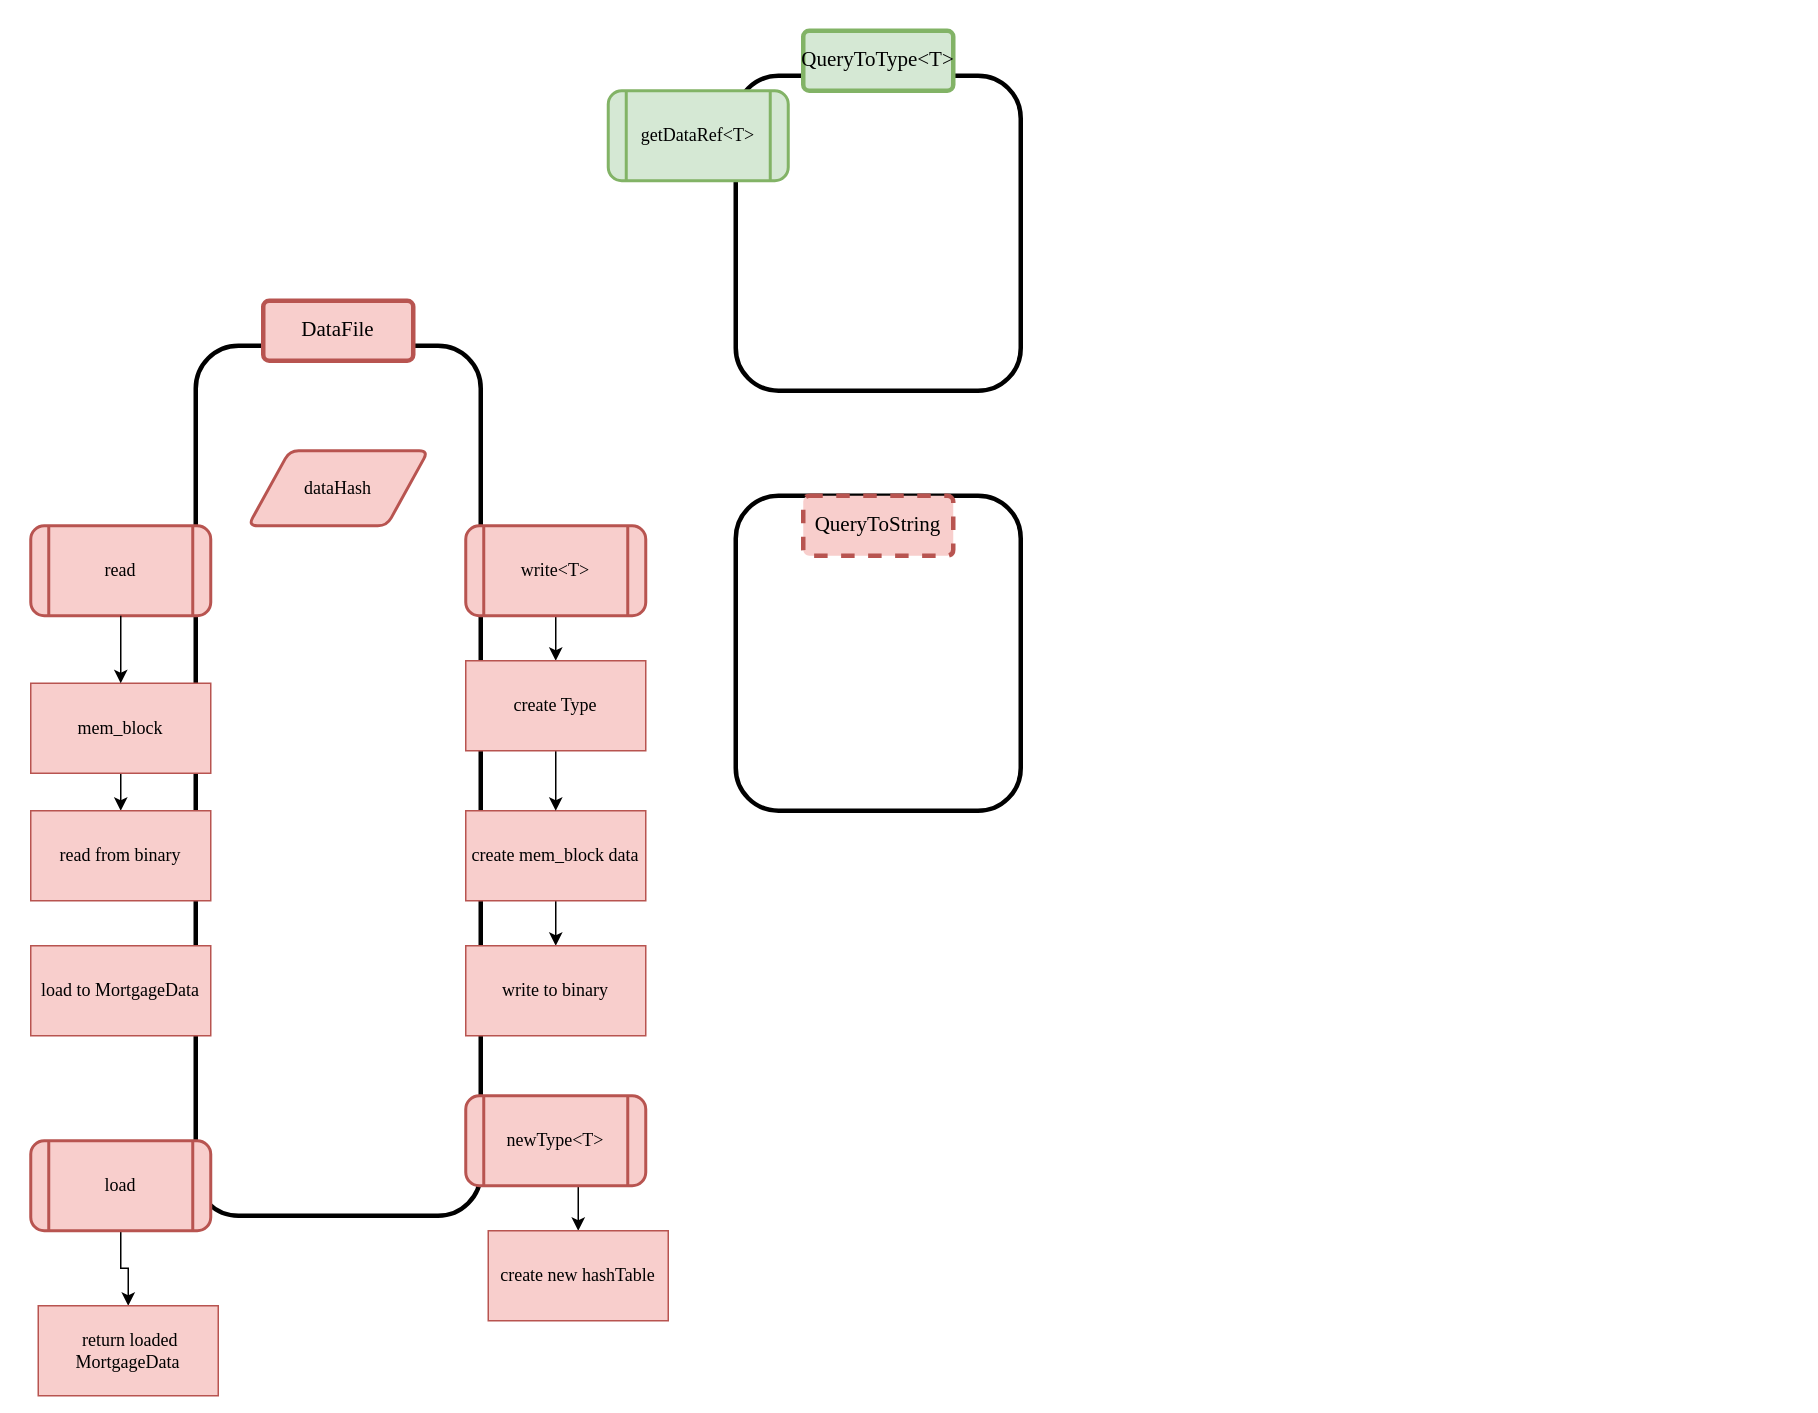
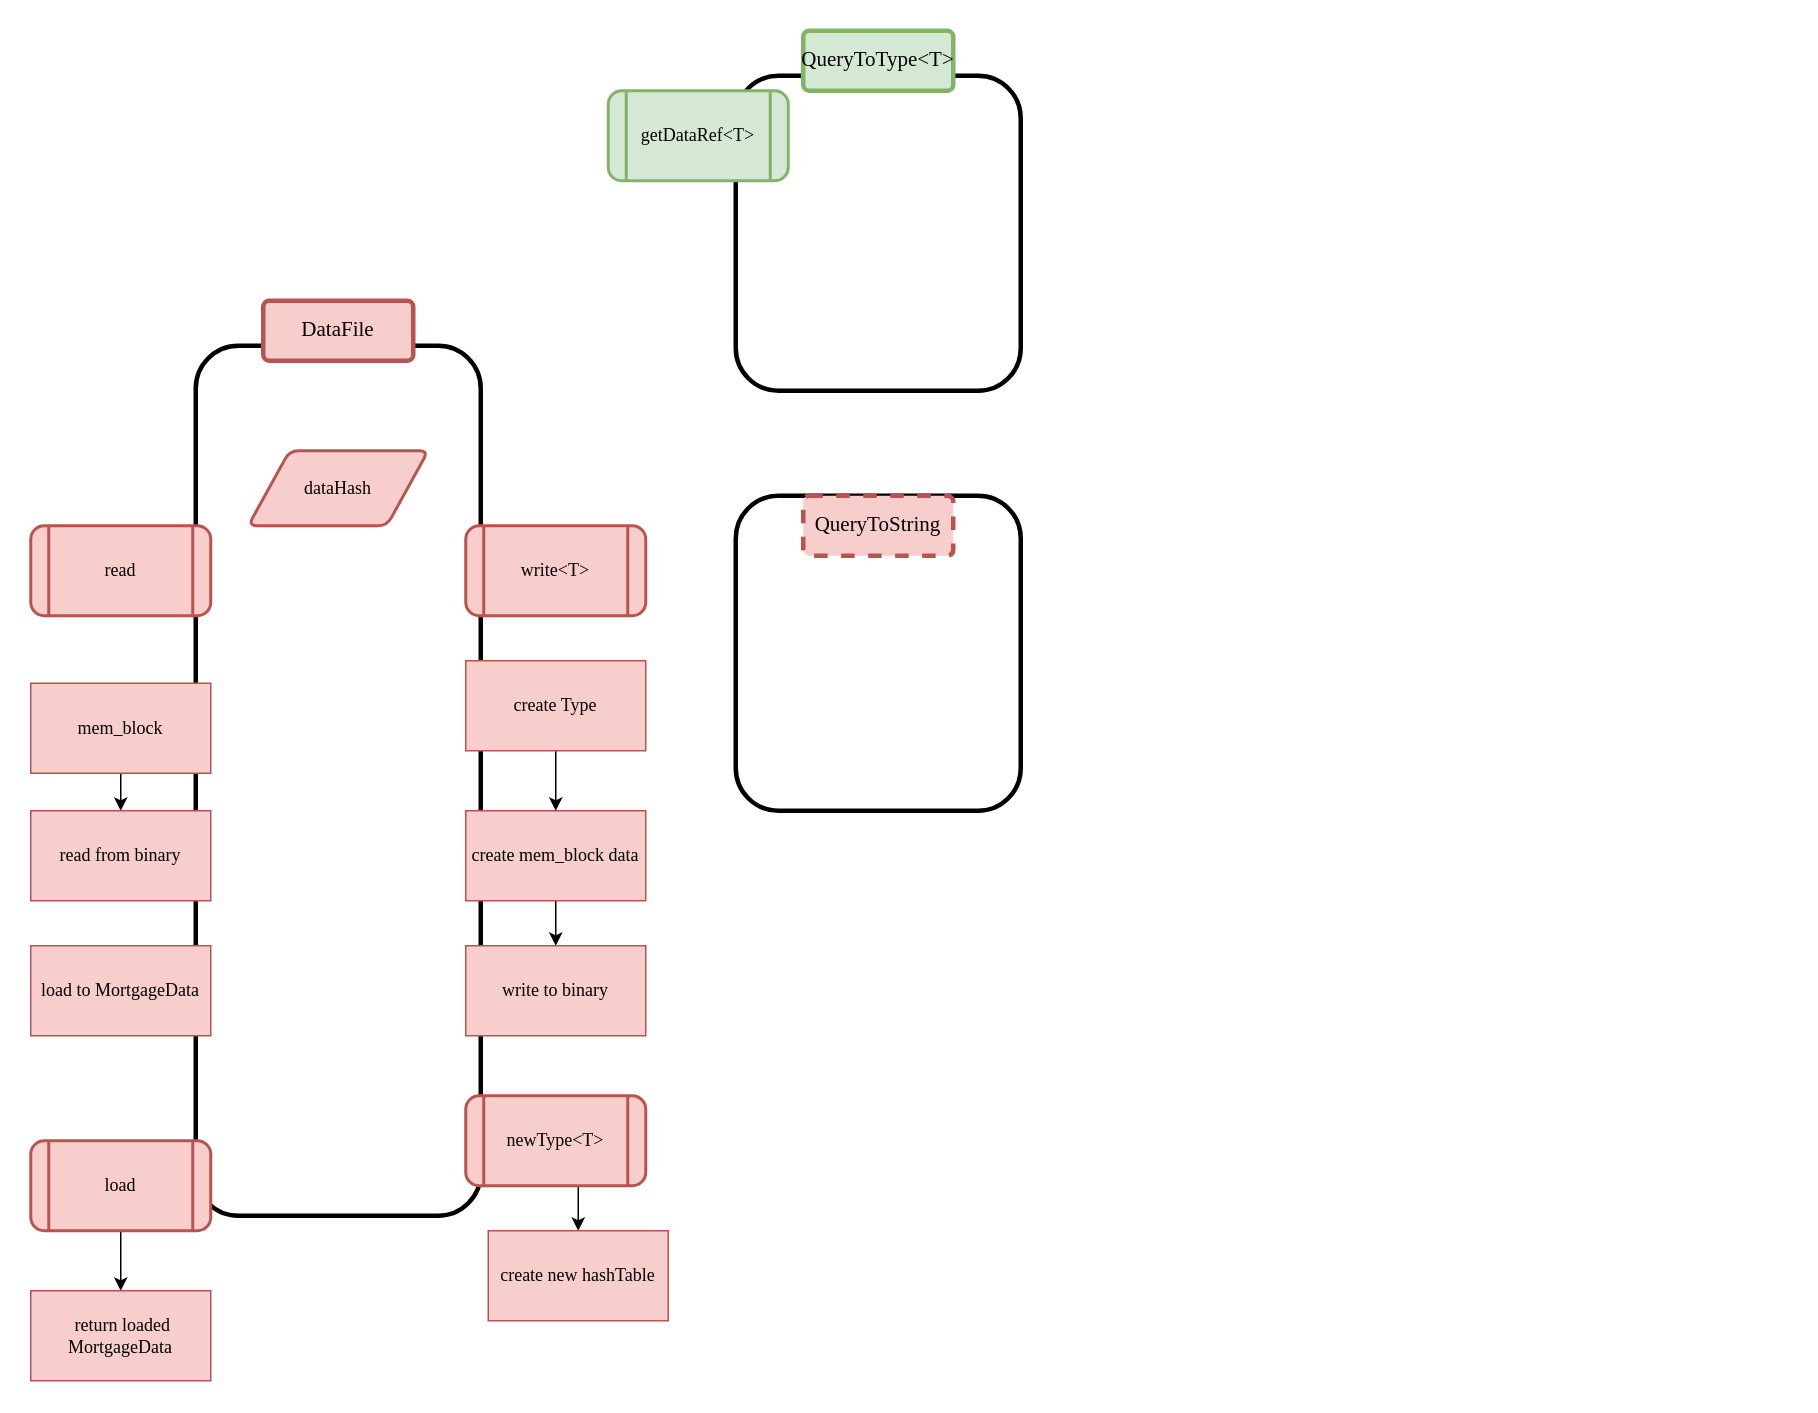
(121, 644) -> none
(556, 644) -> none
(128, 1351) -> (121, 1336)
